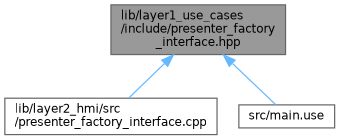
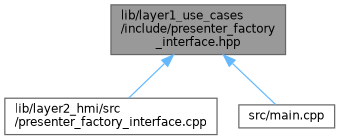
(287, 116) -> (287, 116)
